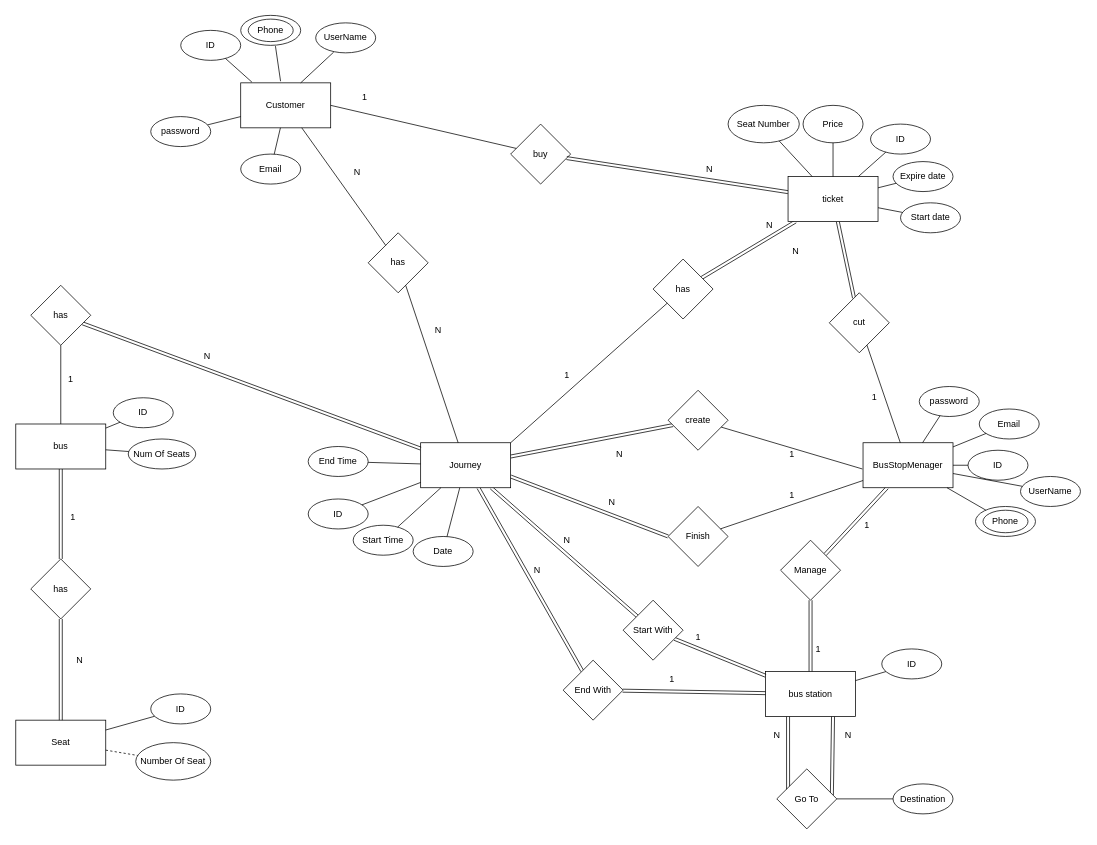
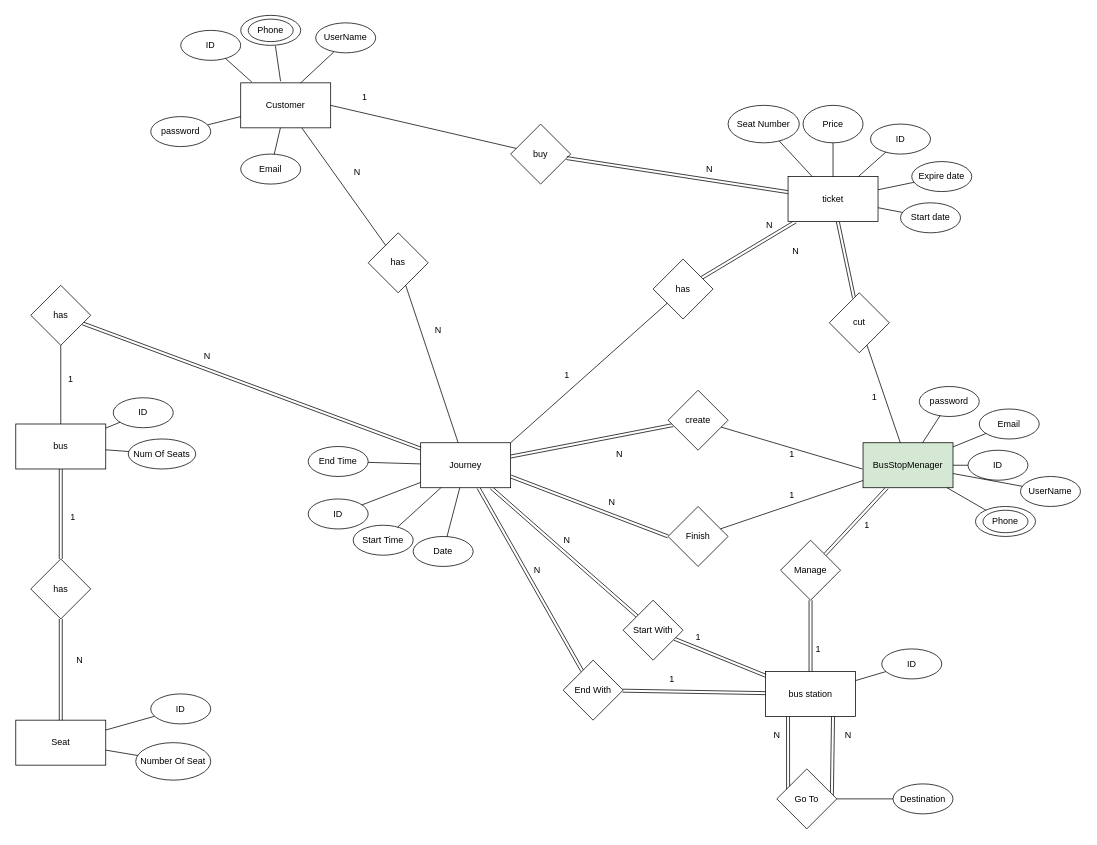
(923, 177) -> (942, 177)
(908, 465) -> (908, 465)
(121, 753) -> (121, 753)
